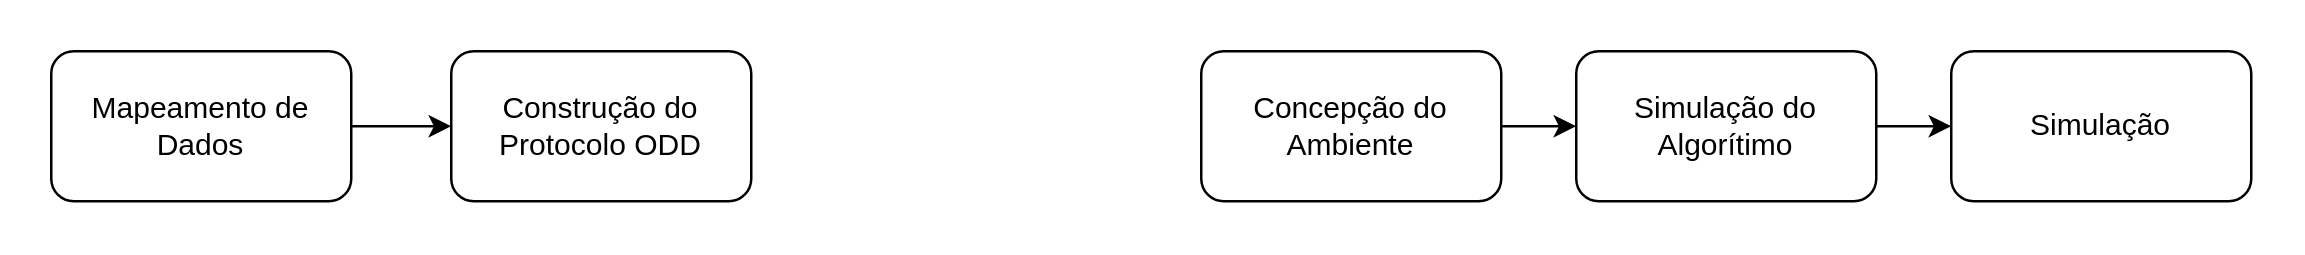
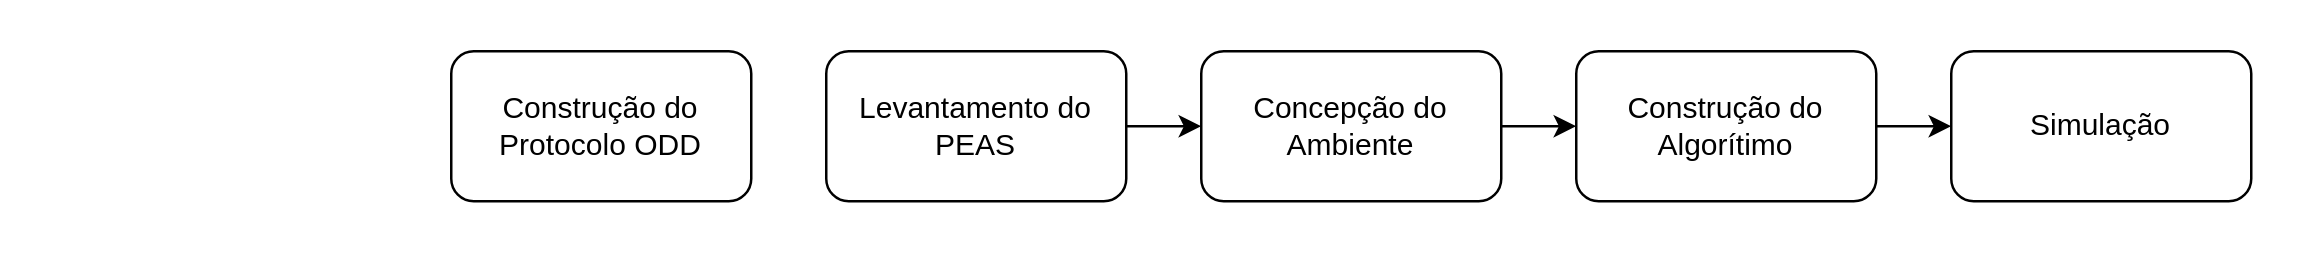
(201, 126) -> none
(393, 126) -> none
none -> (976, 126)
none -> (1172, 126)
(1726, 126) -> (1726, 126)
